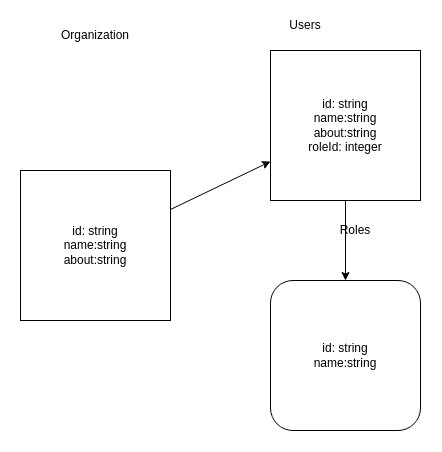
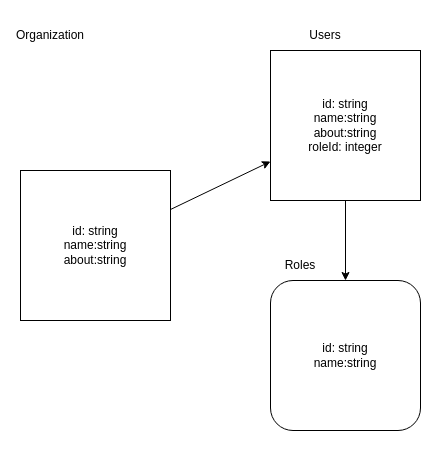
(306, 26) -> (326, 36)
(96, 36) -> (51, 36)
(356, 231) -> (301, 266)
